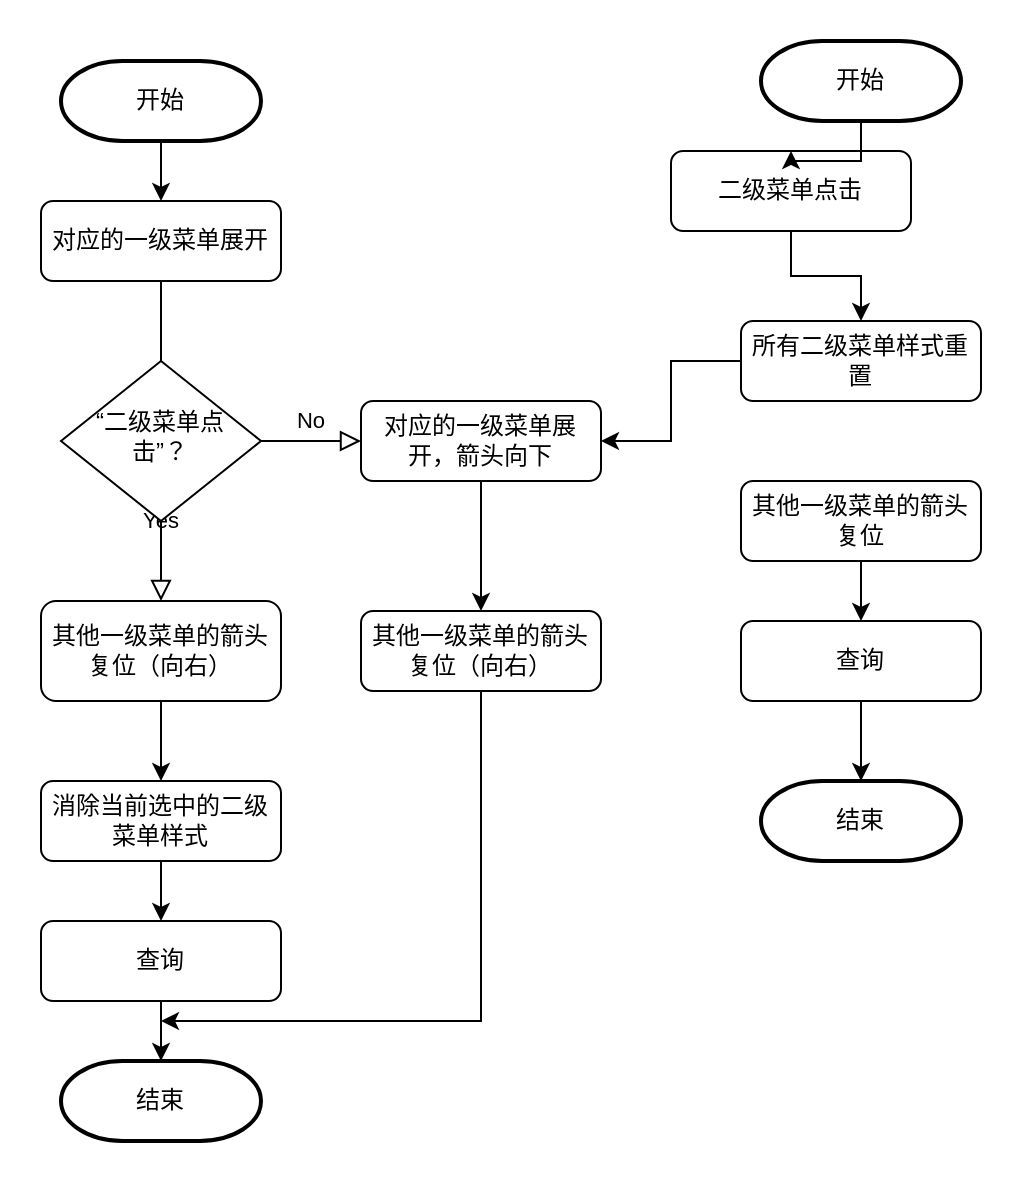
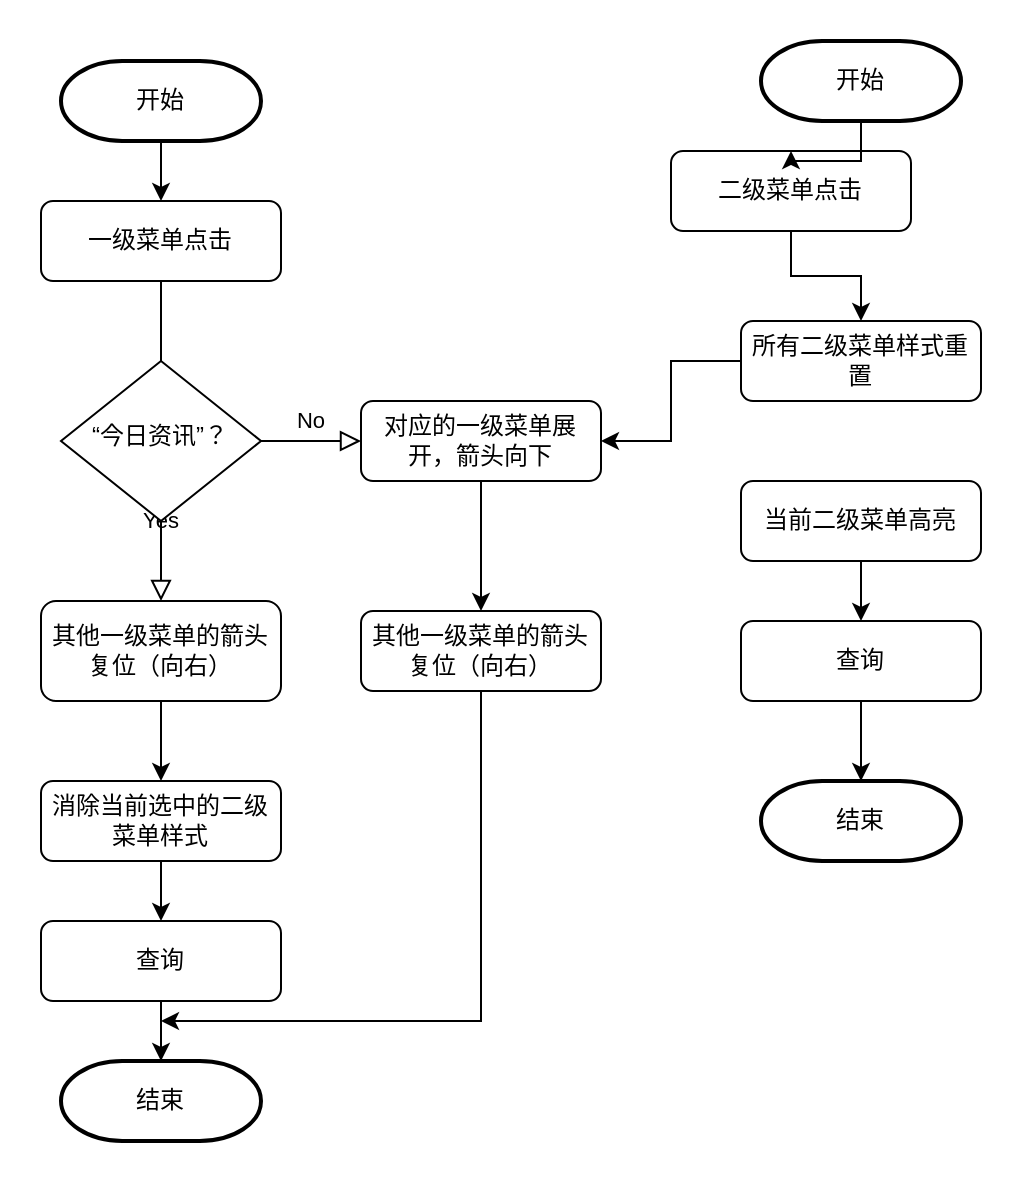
(161, 241) -> (161, 241)
(161, 437) -> (161, 437)
(861, 521) -> (861, 521)
